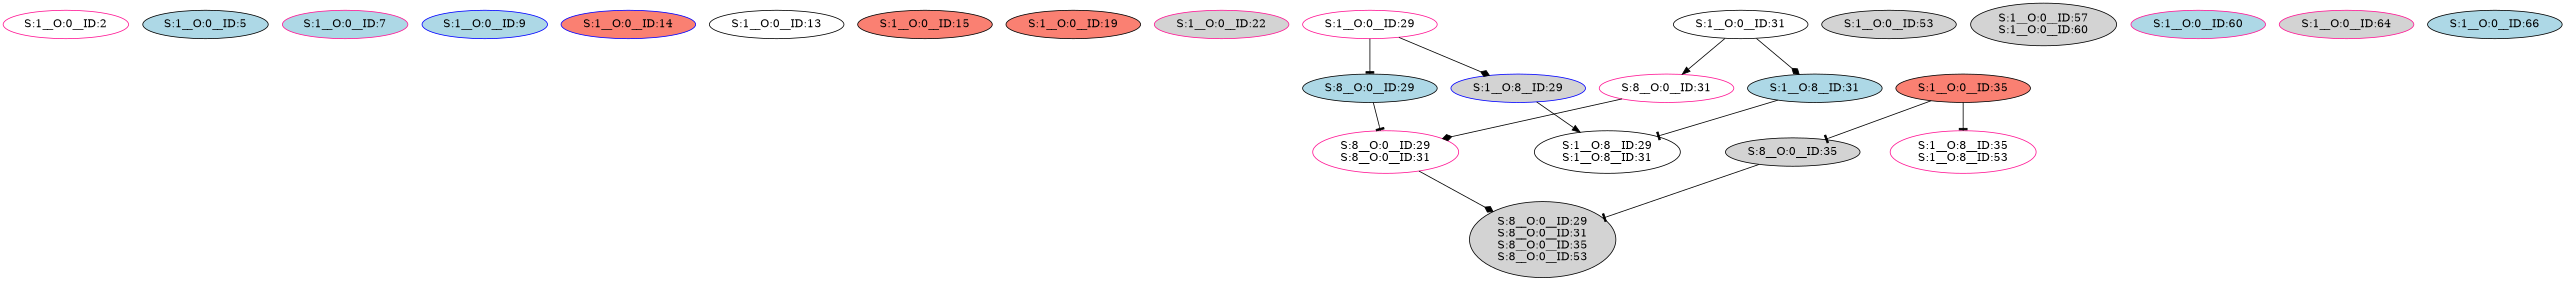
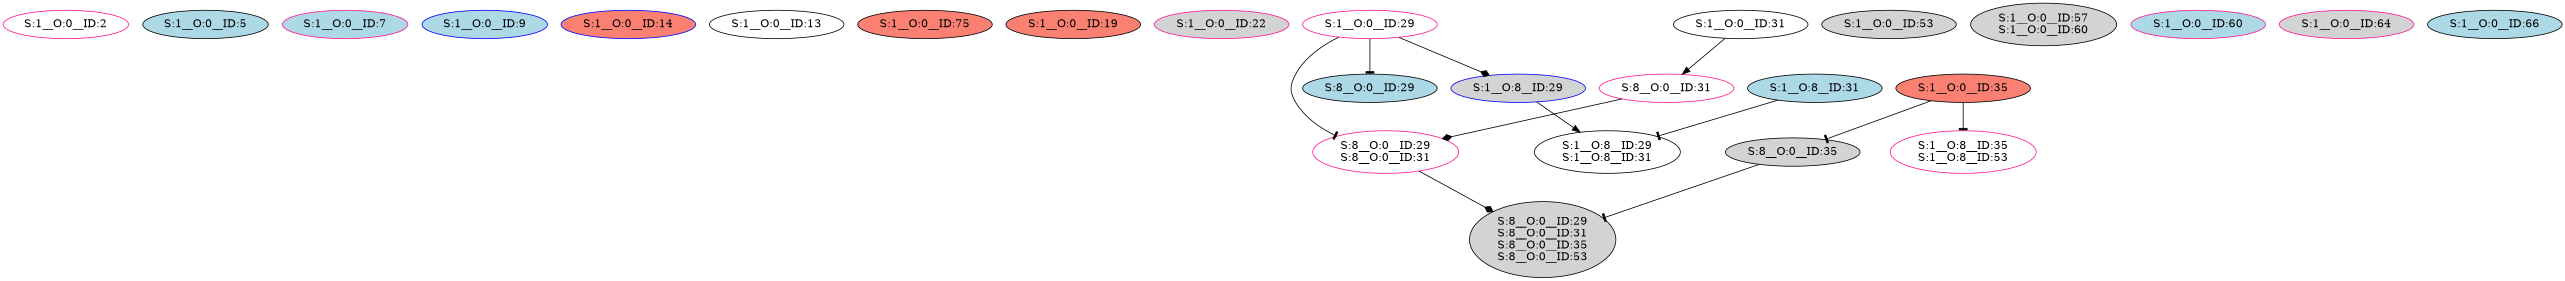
(925, 24) -> (925, 24)
(1774, 53) -> none
(1376, 115) -> (1292, 84)
